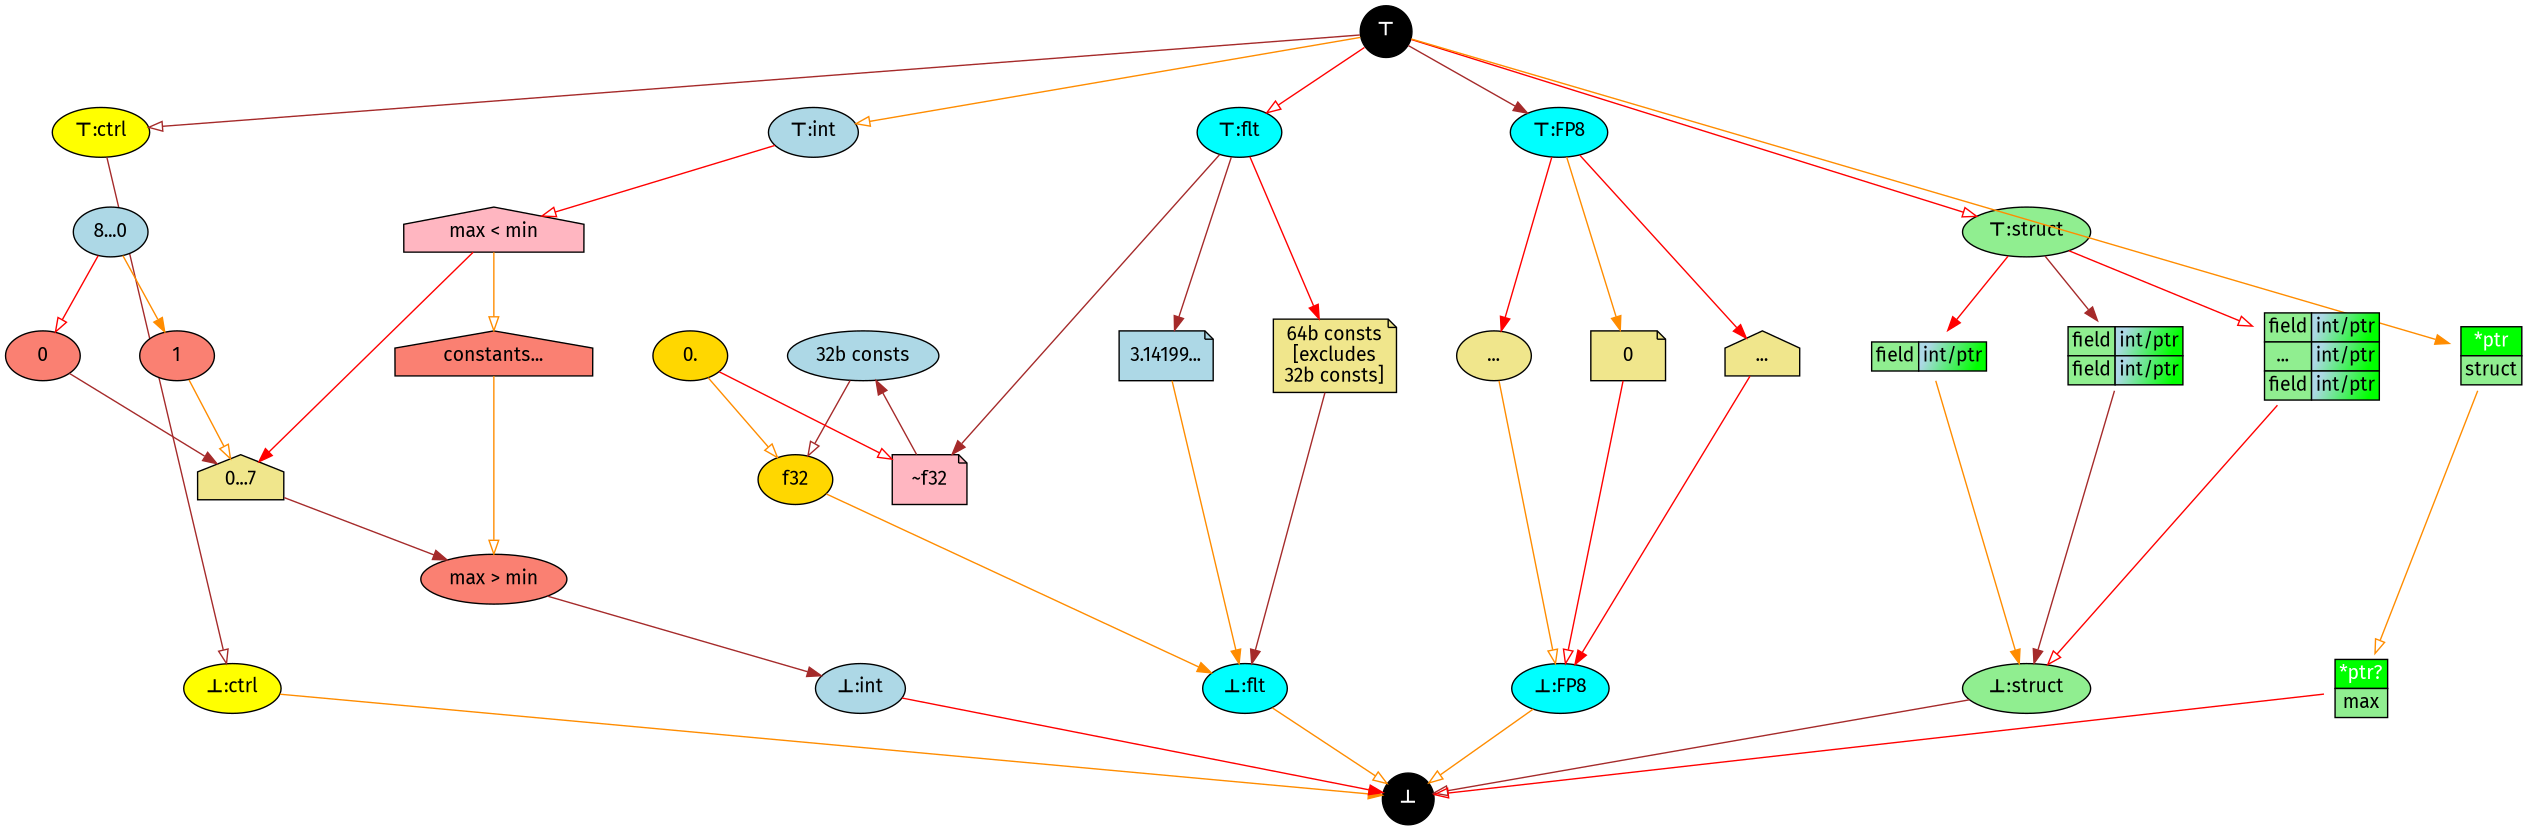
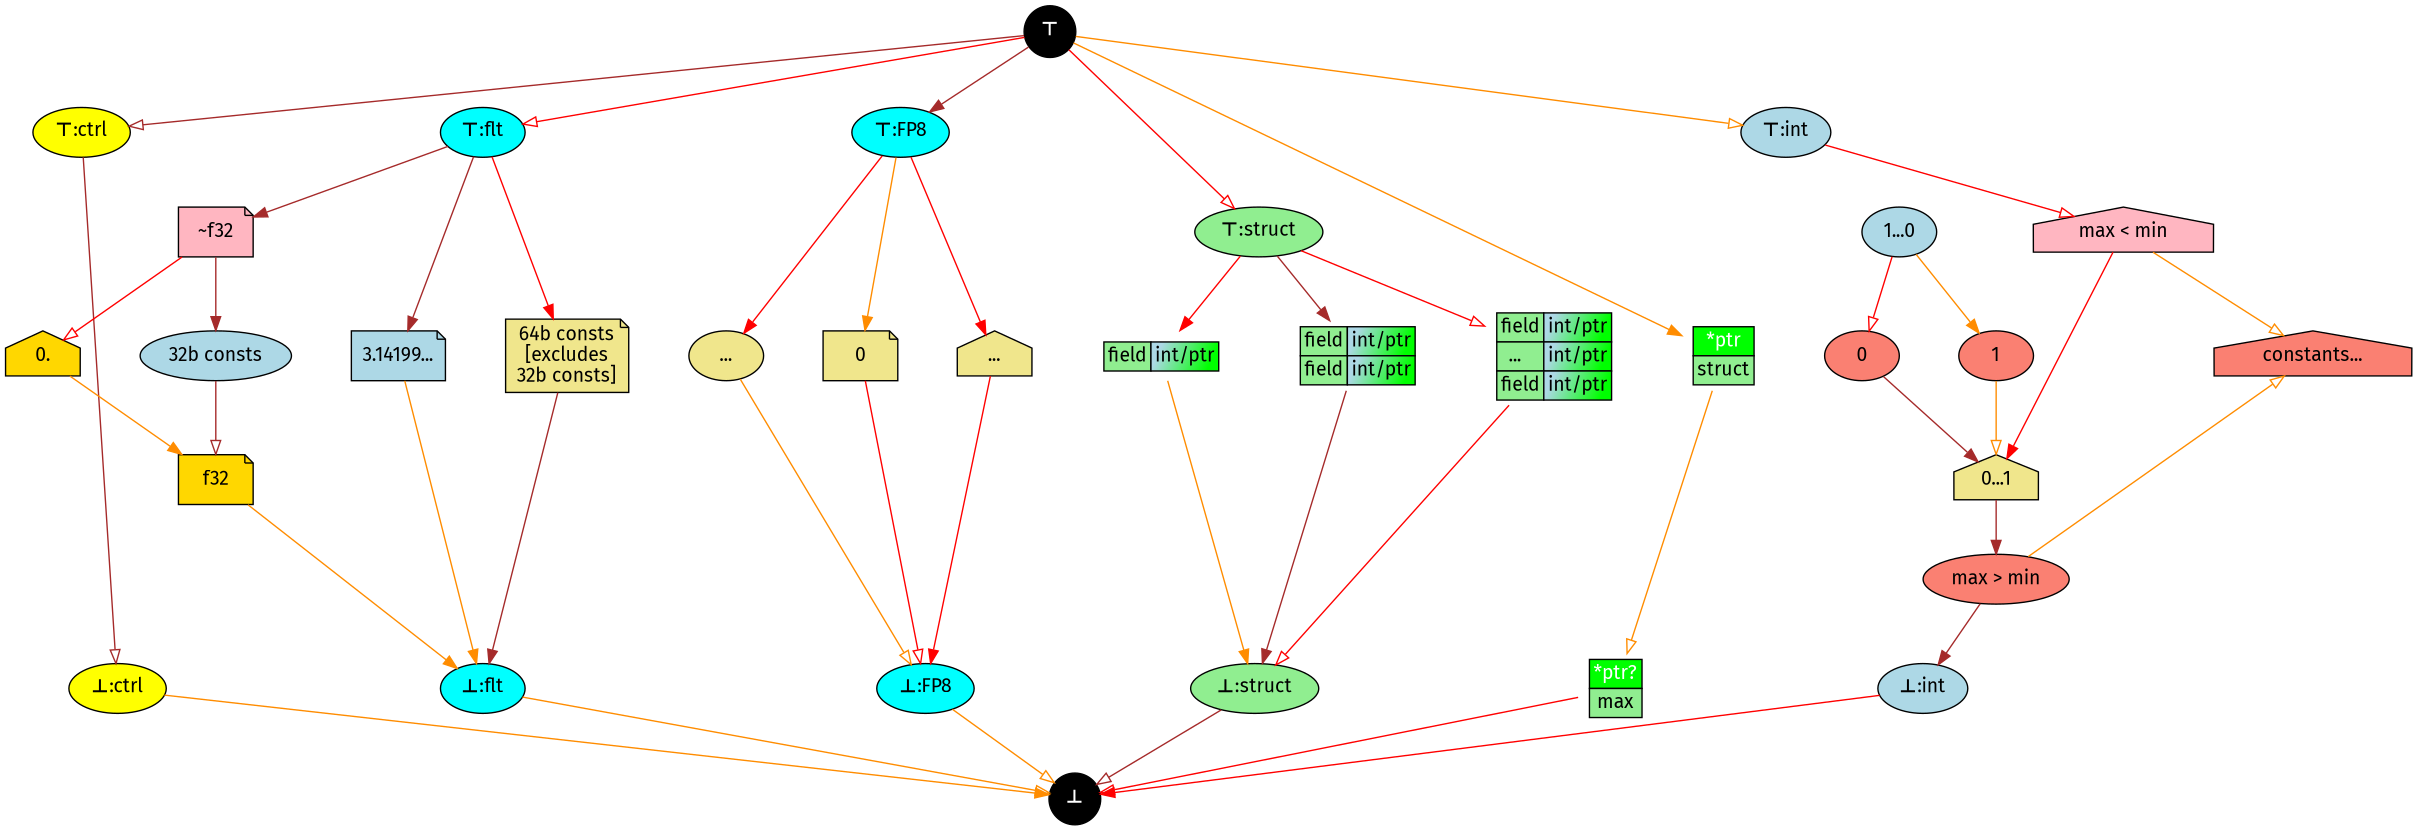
(111, 232) -> (1899, 232)
(690, 356) -> (43, 356)
(738, 412) -> (120, 411)
(799, 412) -> (129, 294)
(494, 458) -> (2150, 470)
(241, 480) -> (1996, 480)
(795, 480) -> (216, 480)
